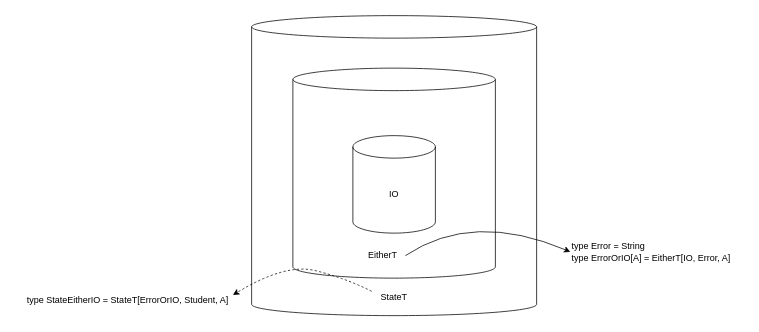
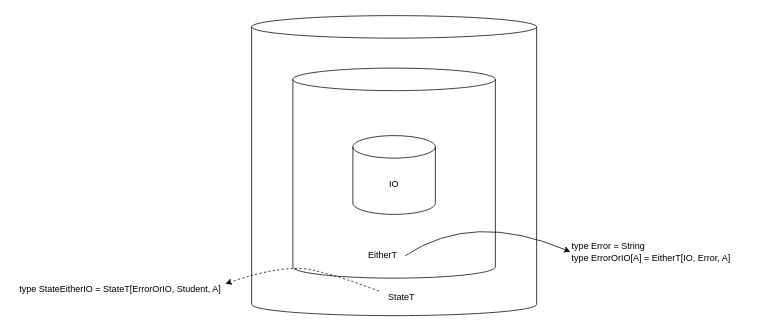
(394, 184) -> (394, 175)
(394, 297) -> (402, 297)
(128, 300) -> (120, 289)
